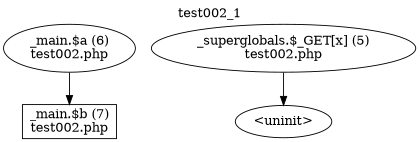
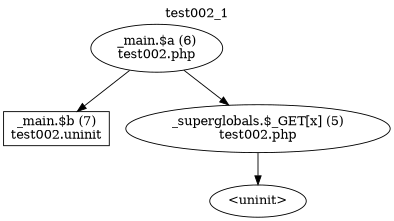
none -> (203, 85)
(69, 122) -> (56, 129)
